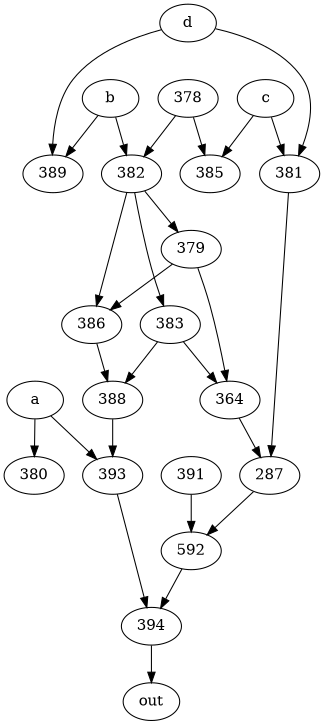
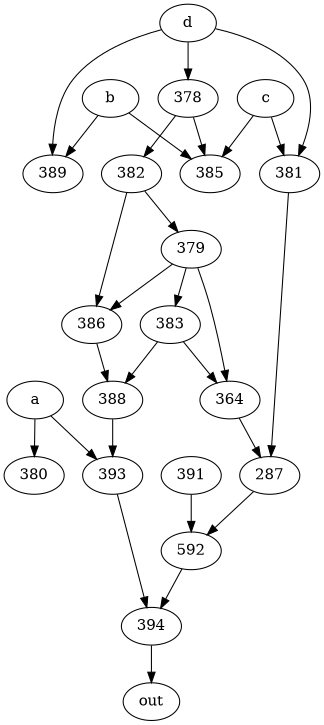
none -> (188, 56)
(120, 131) -> (154, 132)
(146, 245) -> (182, 282)
